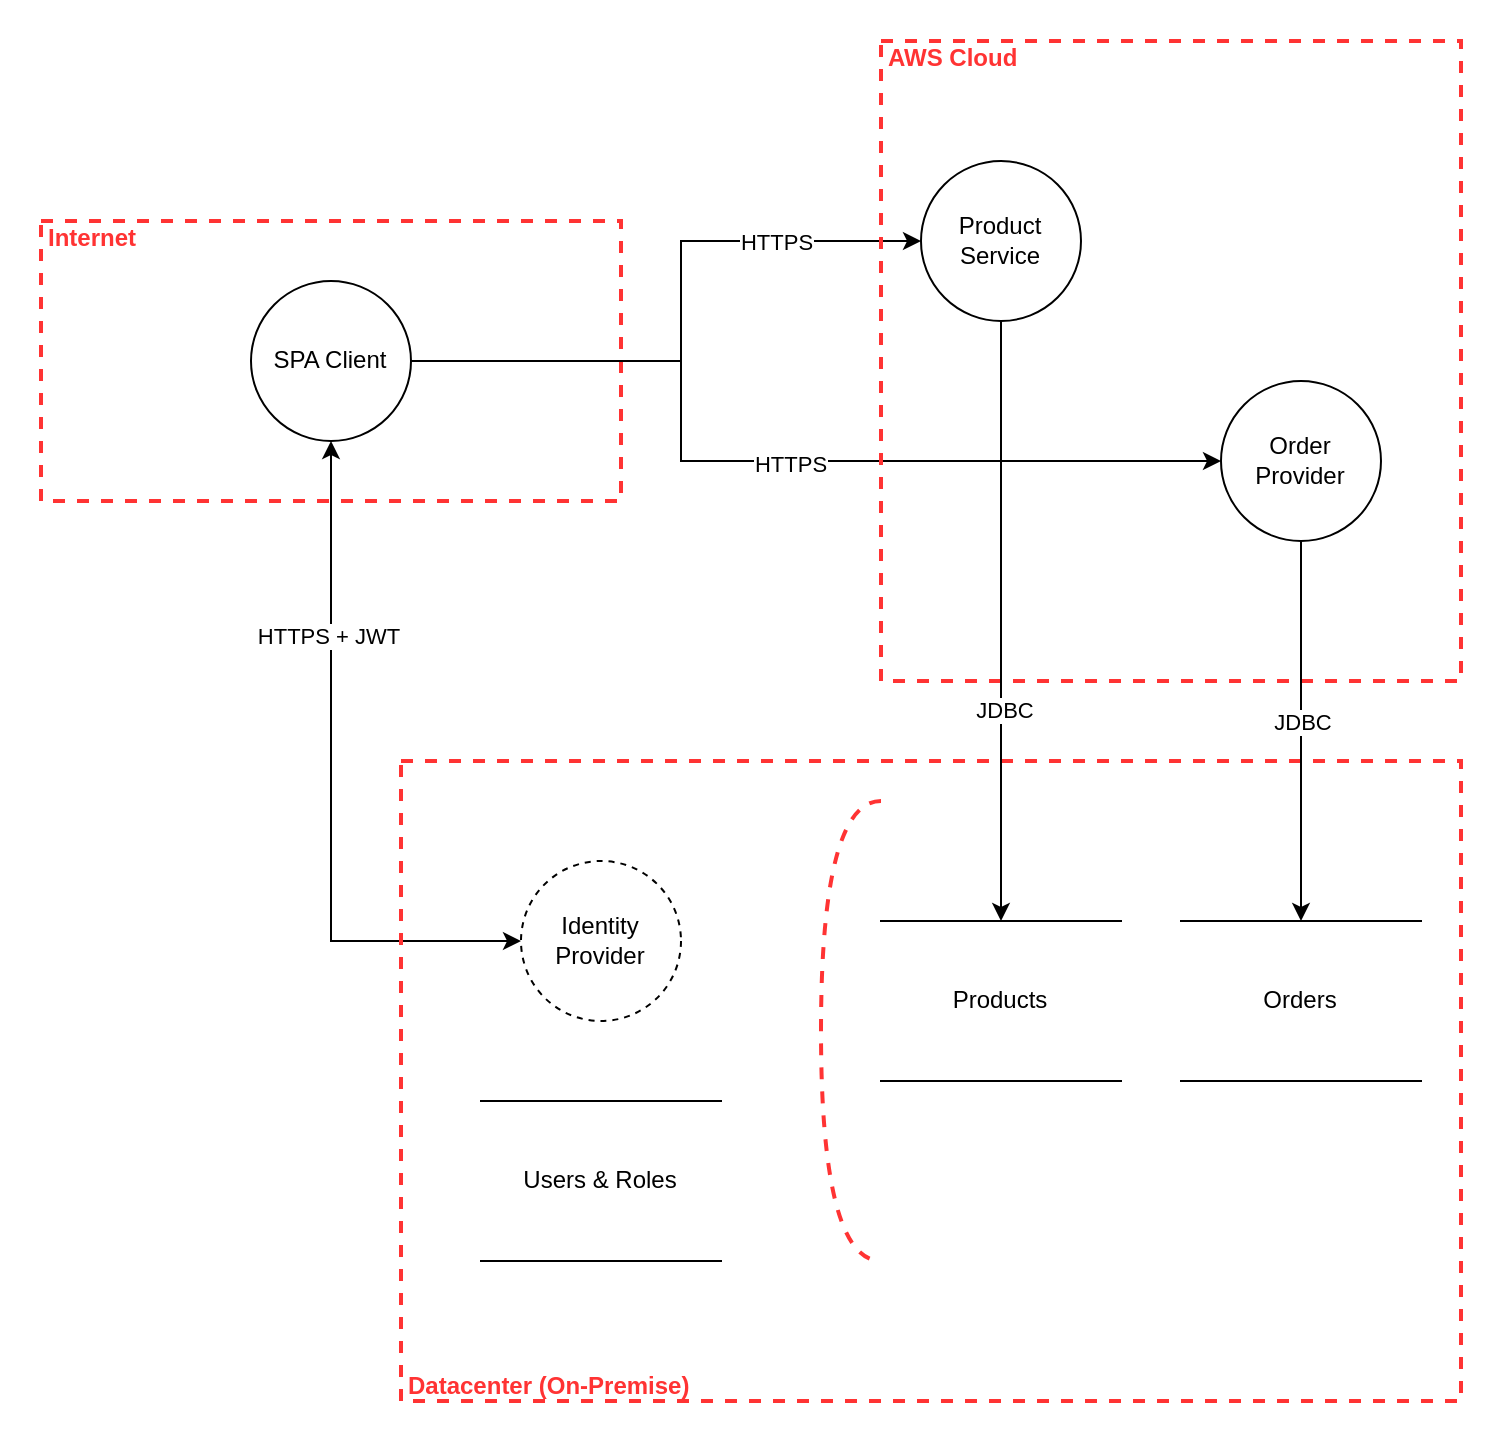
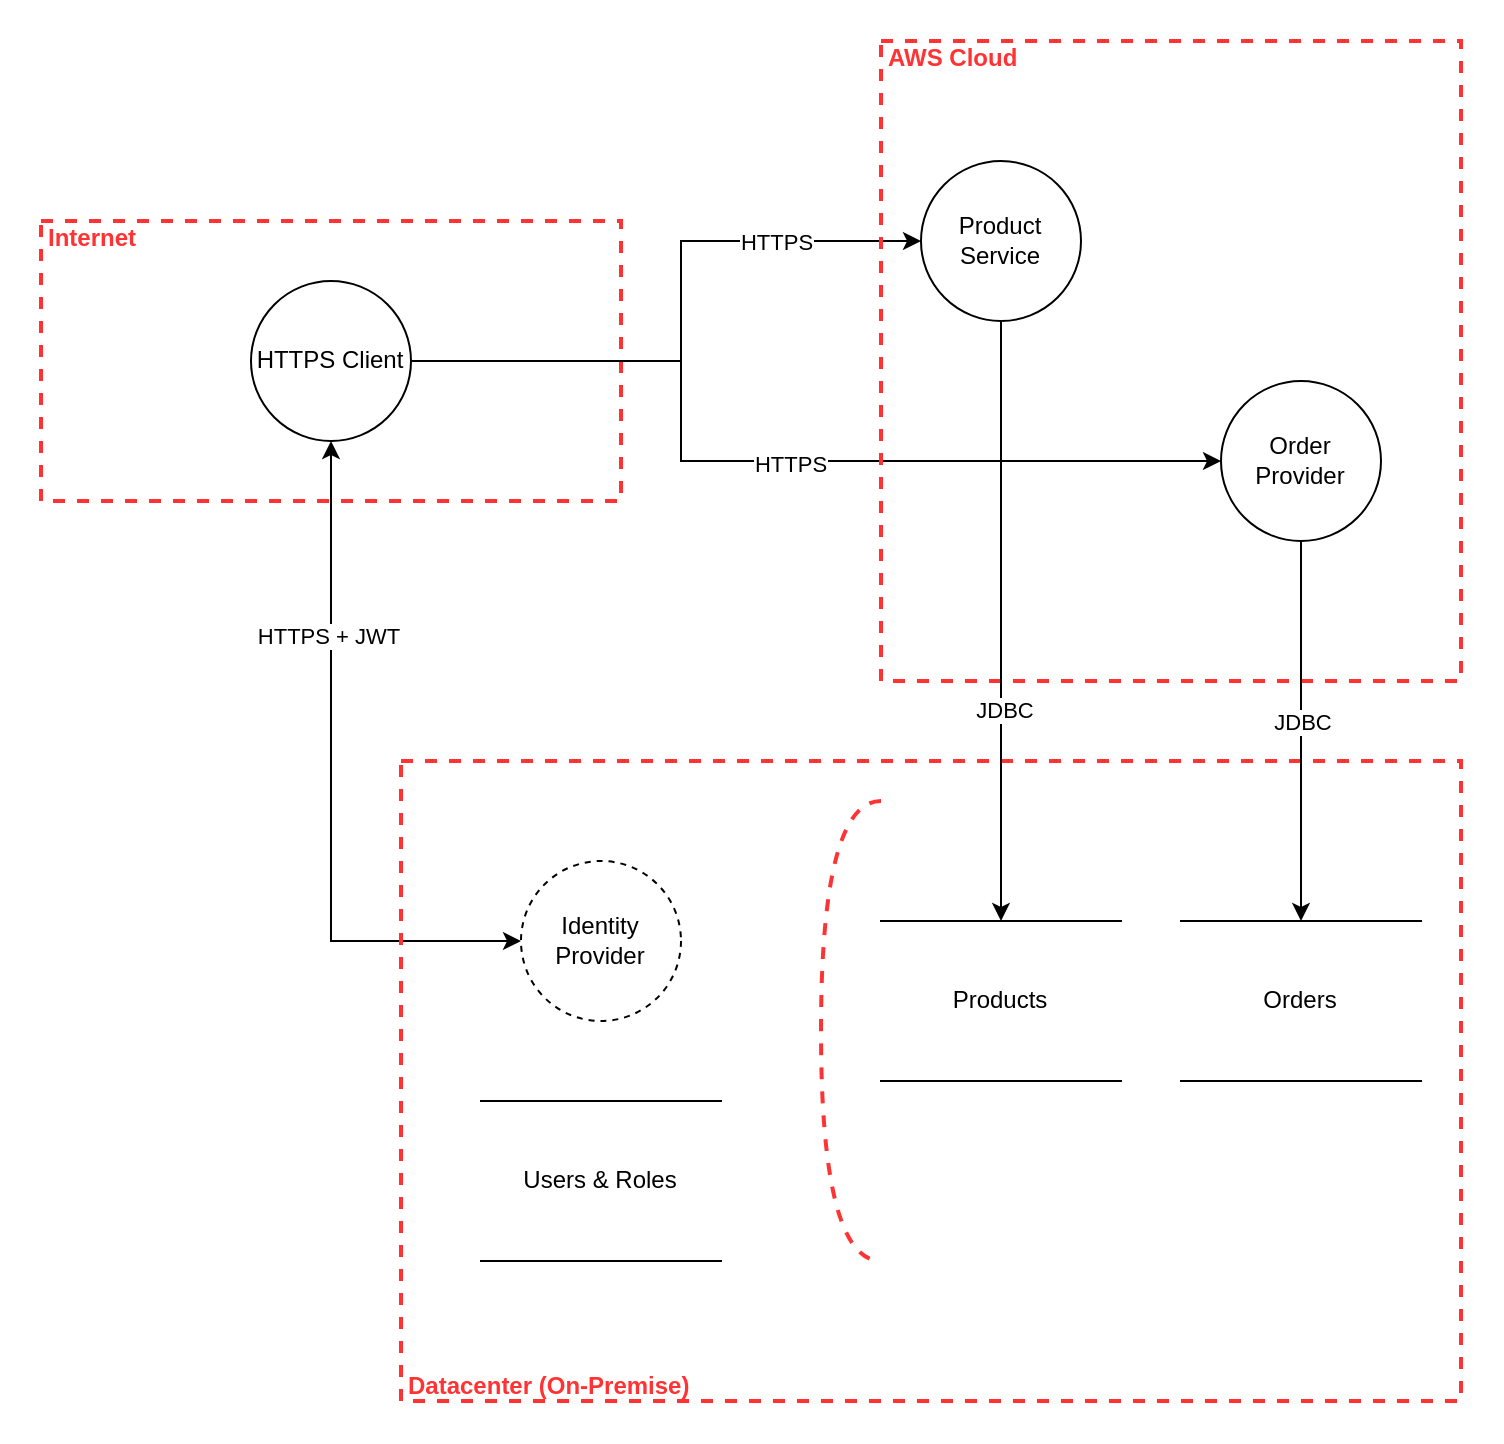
(331, 361) -> (331, 361)
